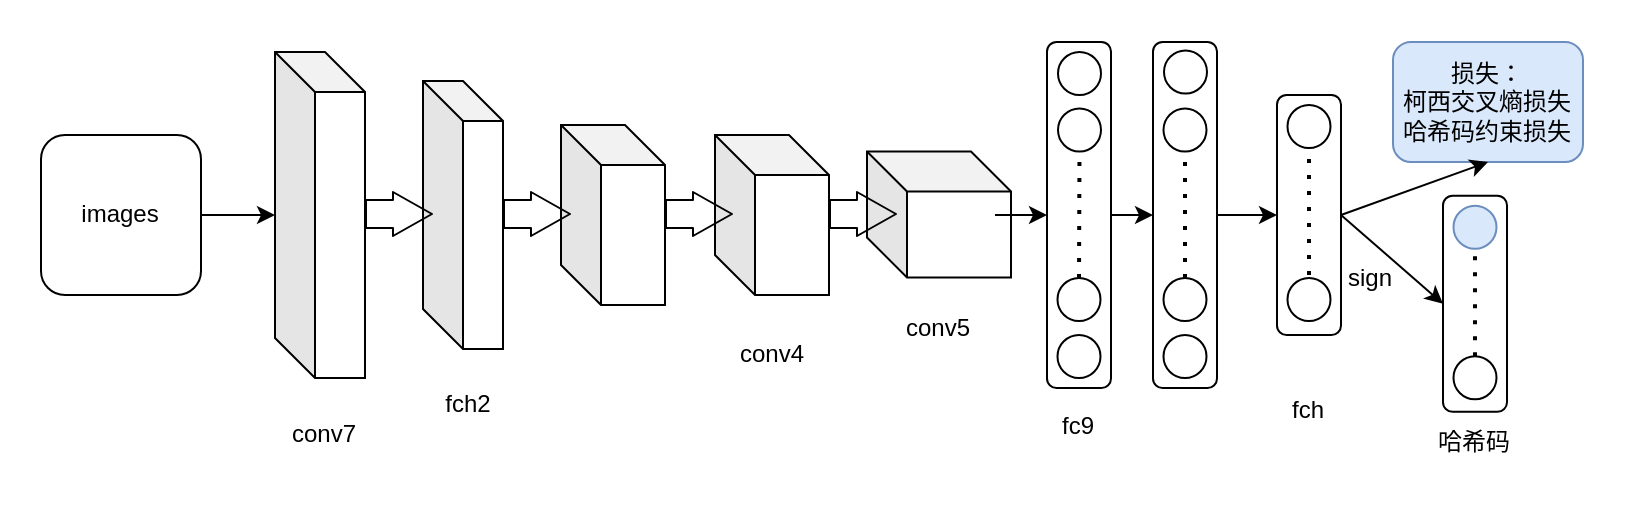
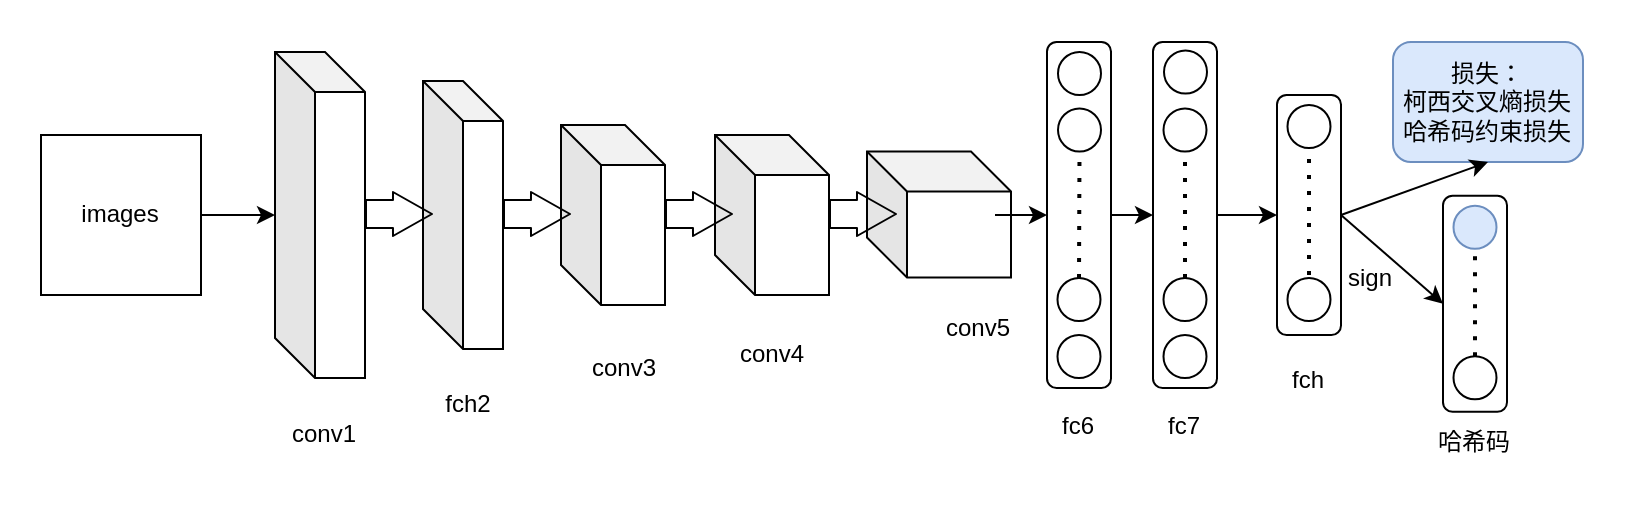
(121, 215) -> (121, 215)
(939, 329) -> (979, 329)
none -> (625, 368)
(1309, 411) -> (1309, 381)
(1079, 427) -> (1079, 427)
none -> (1185, 427)
(325, 435) -> (325, 435)
